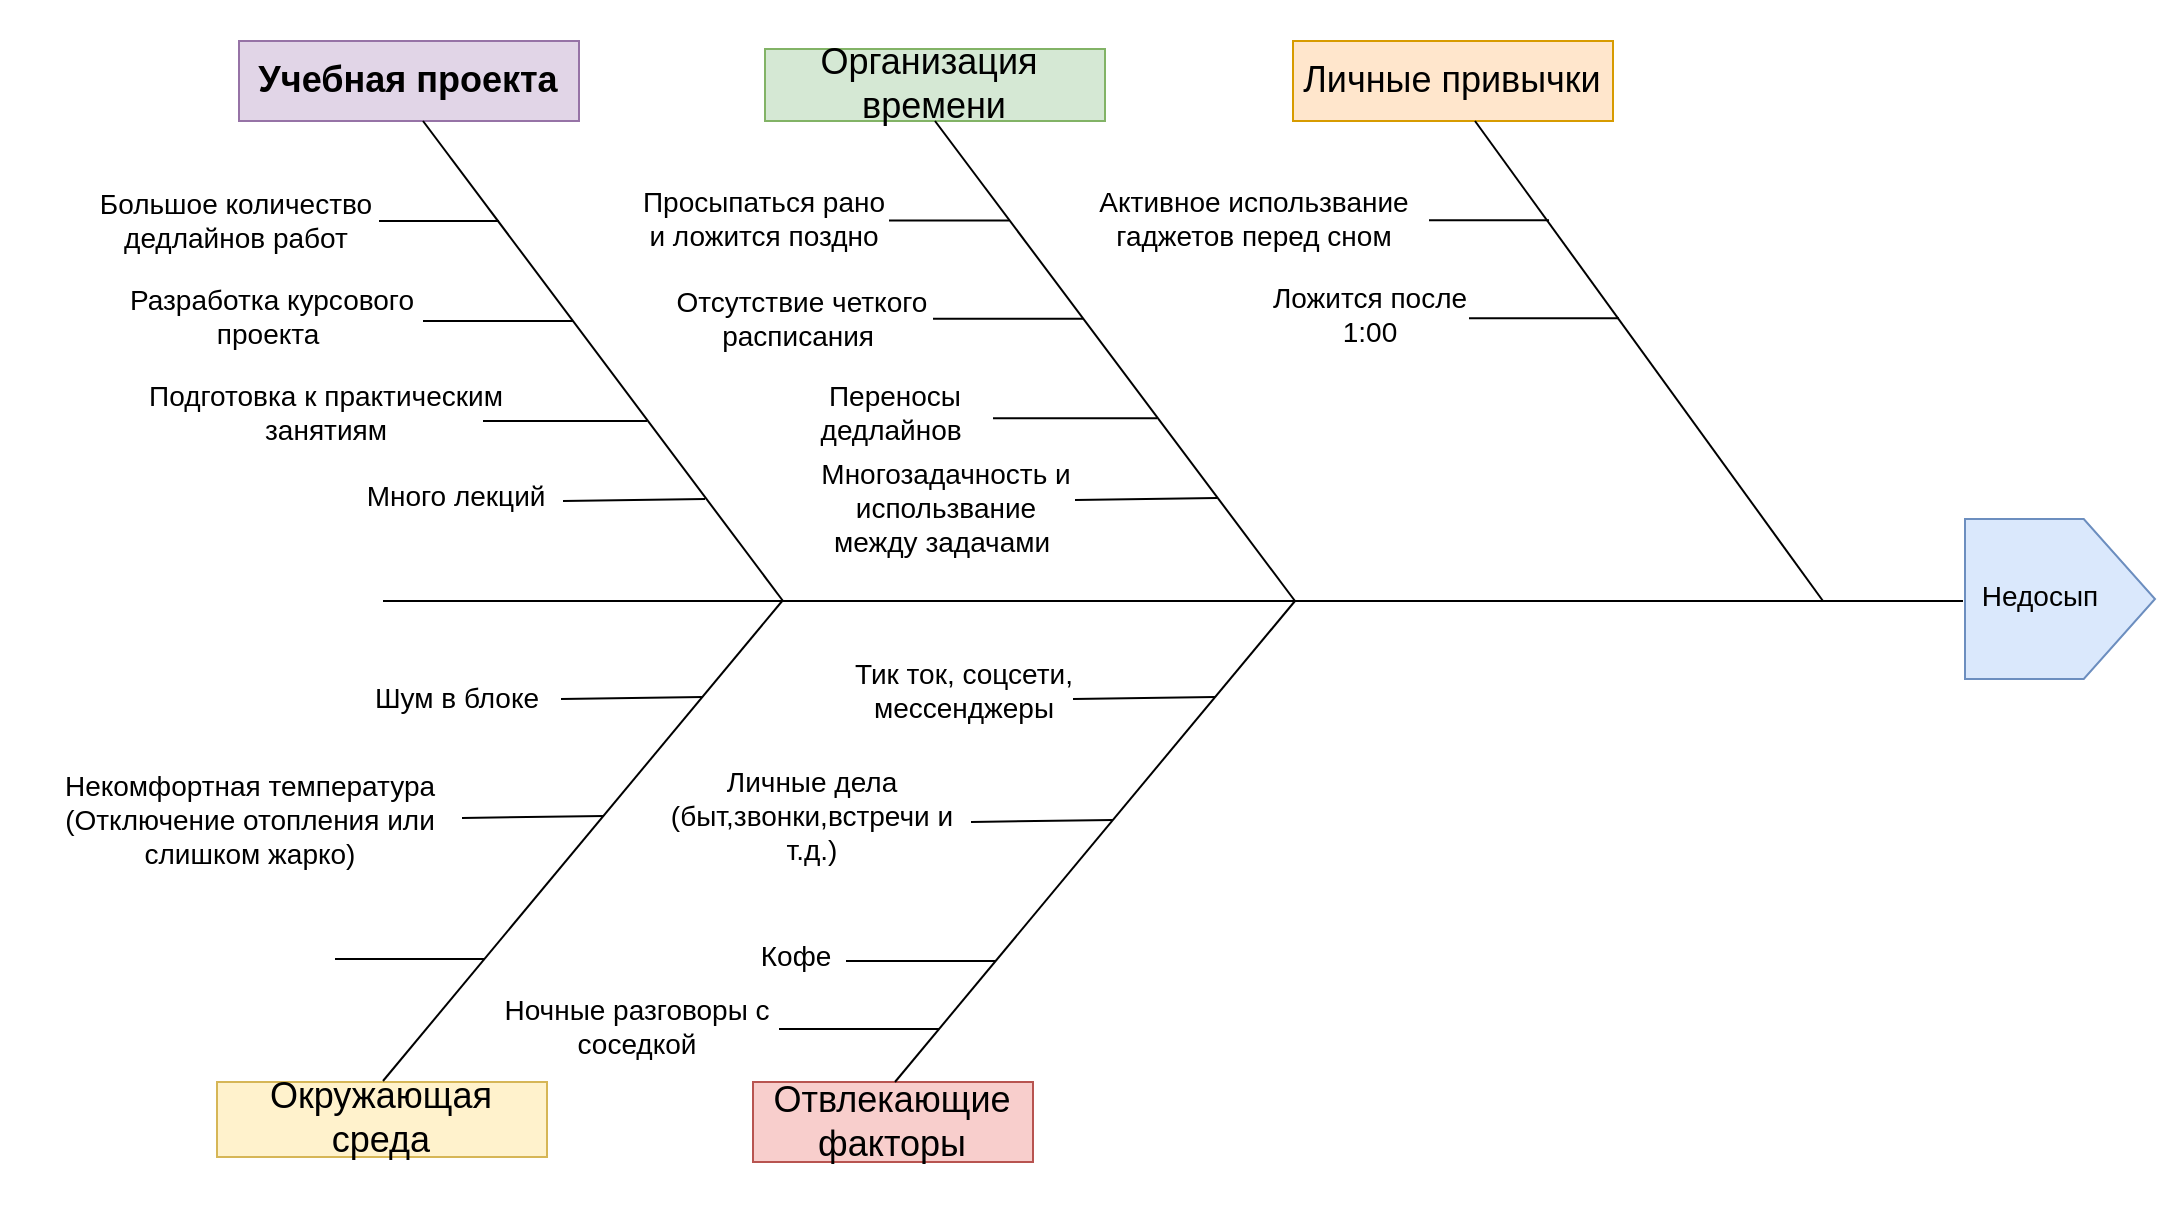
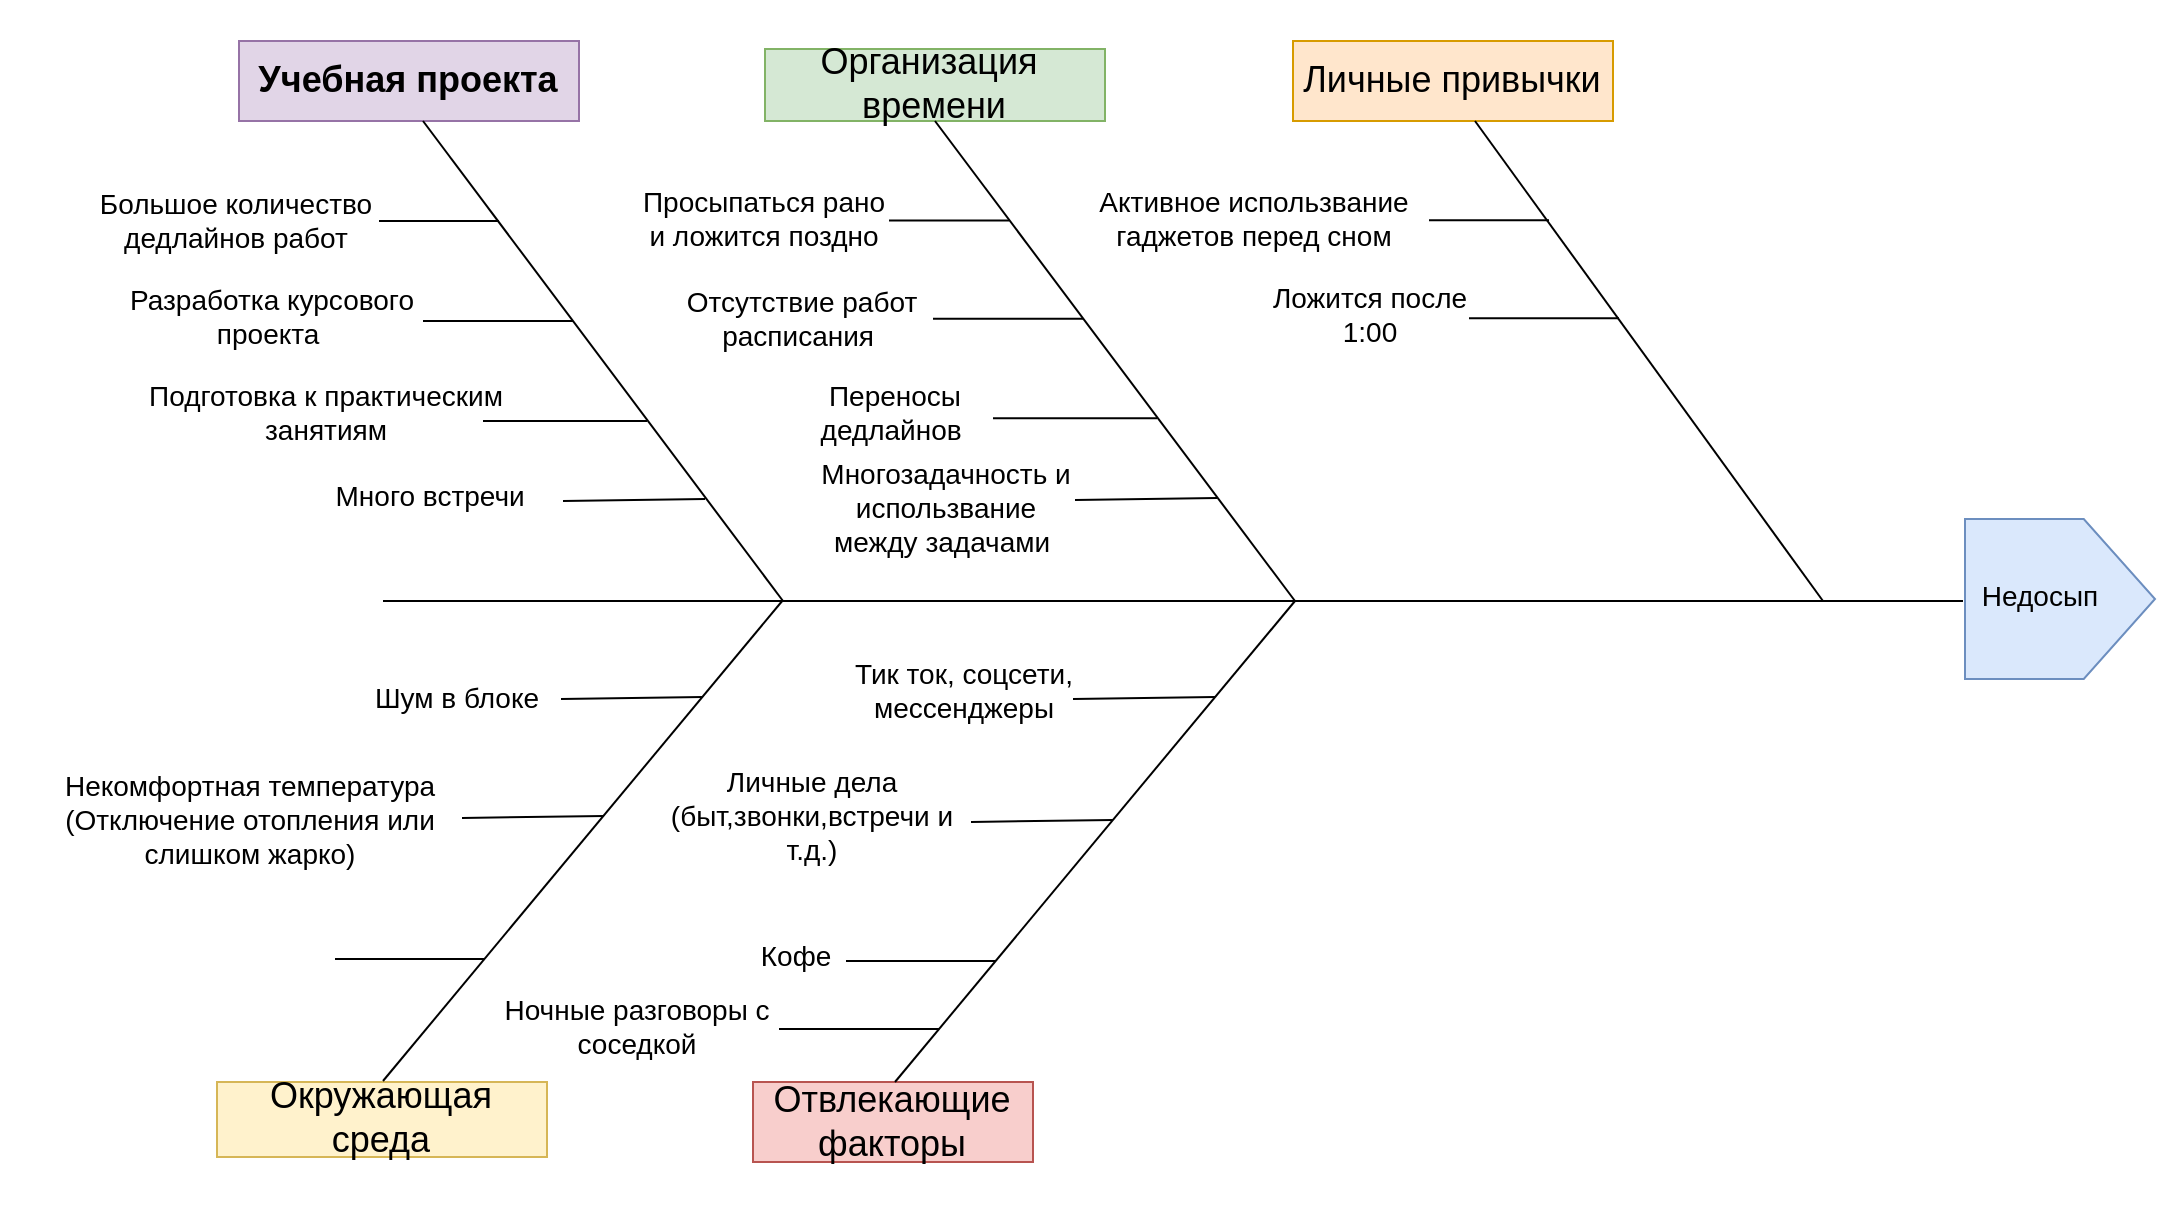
(803, 319) -> (803, 319)
(461, 497) -> (461, 497)
